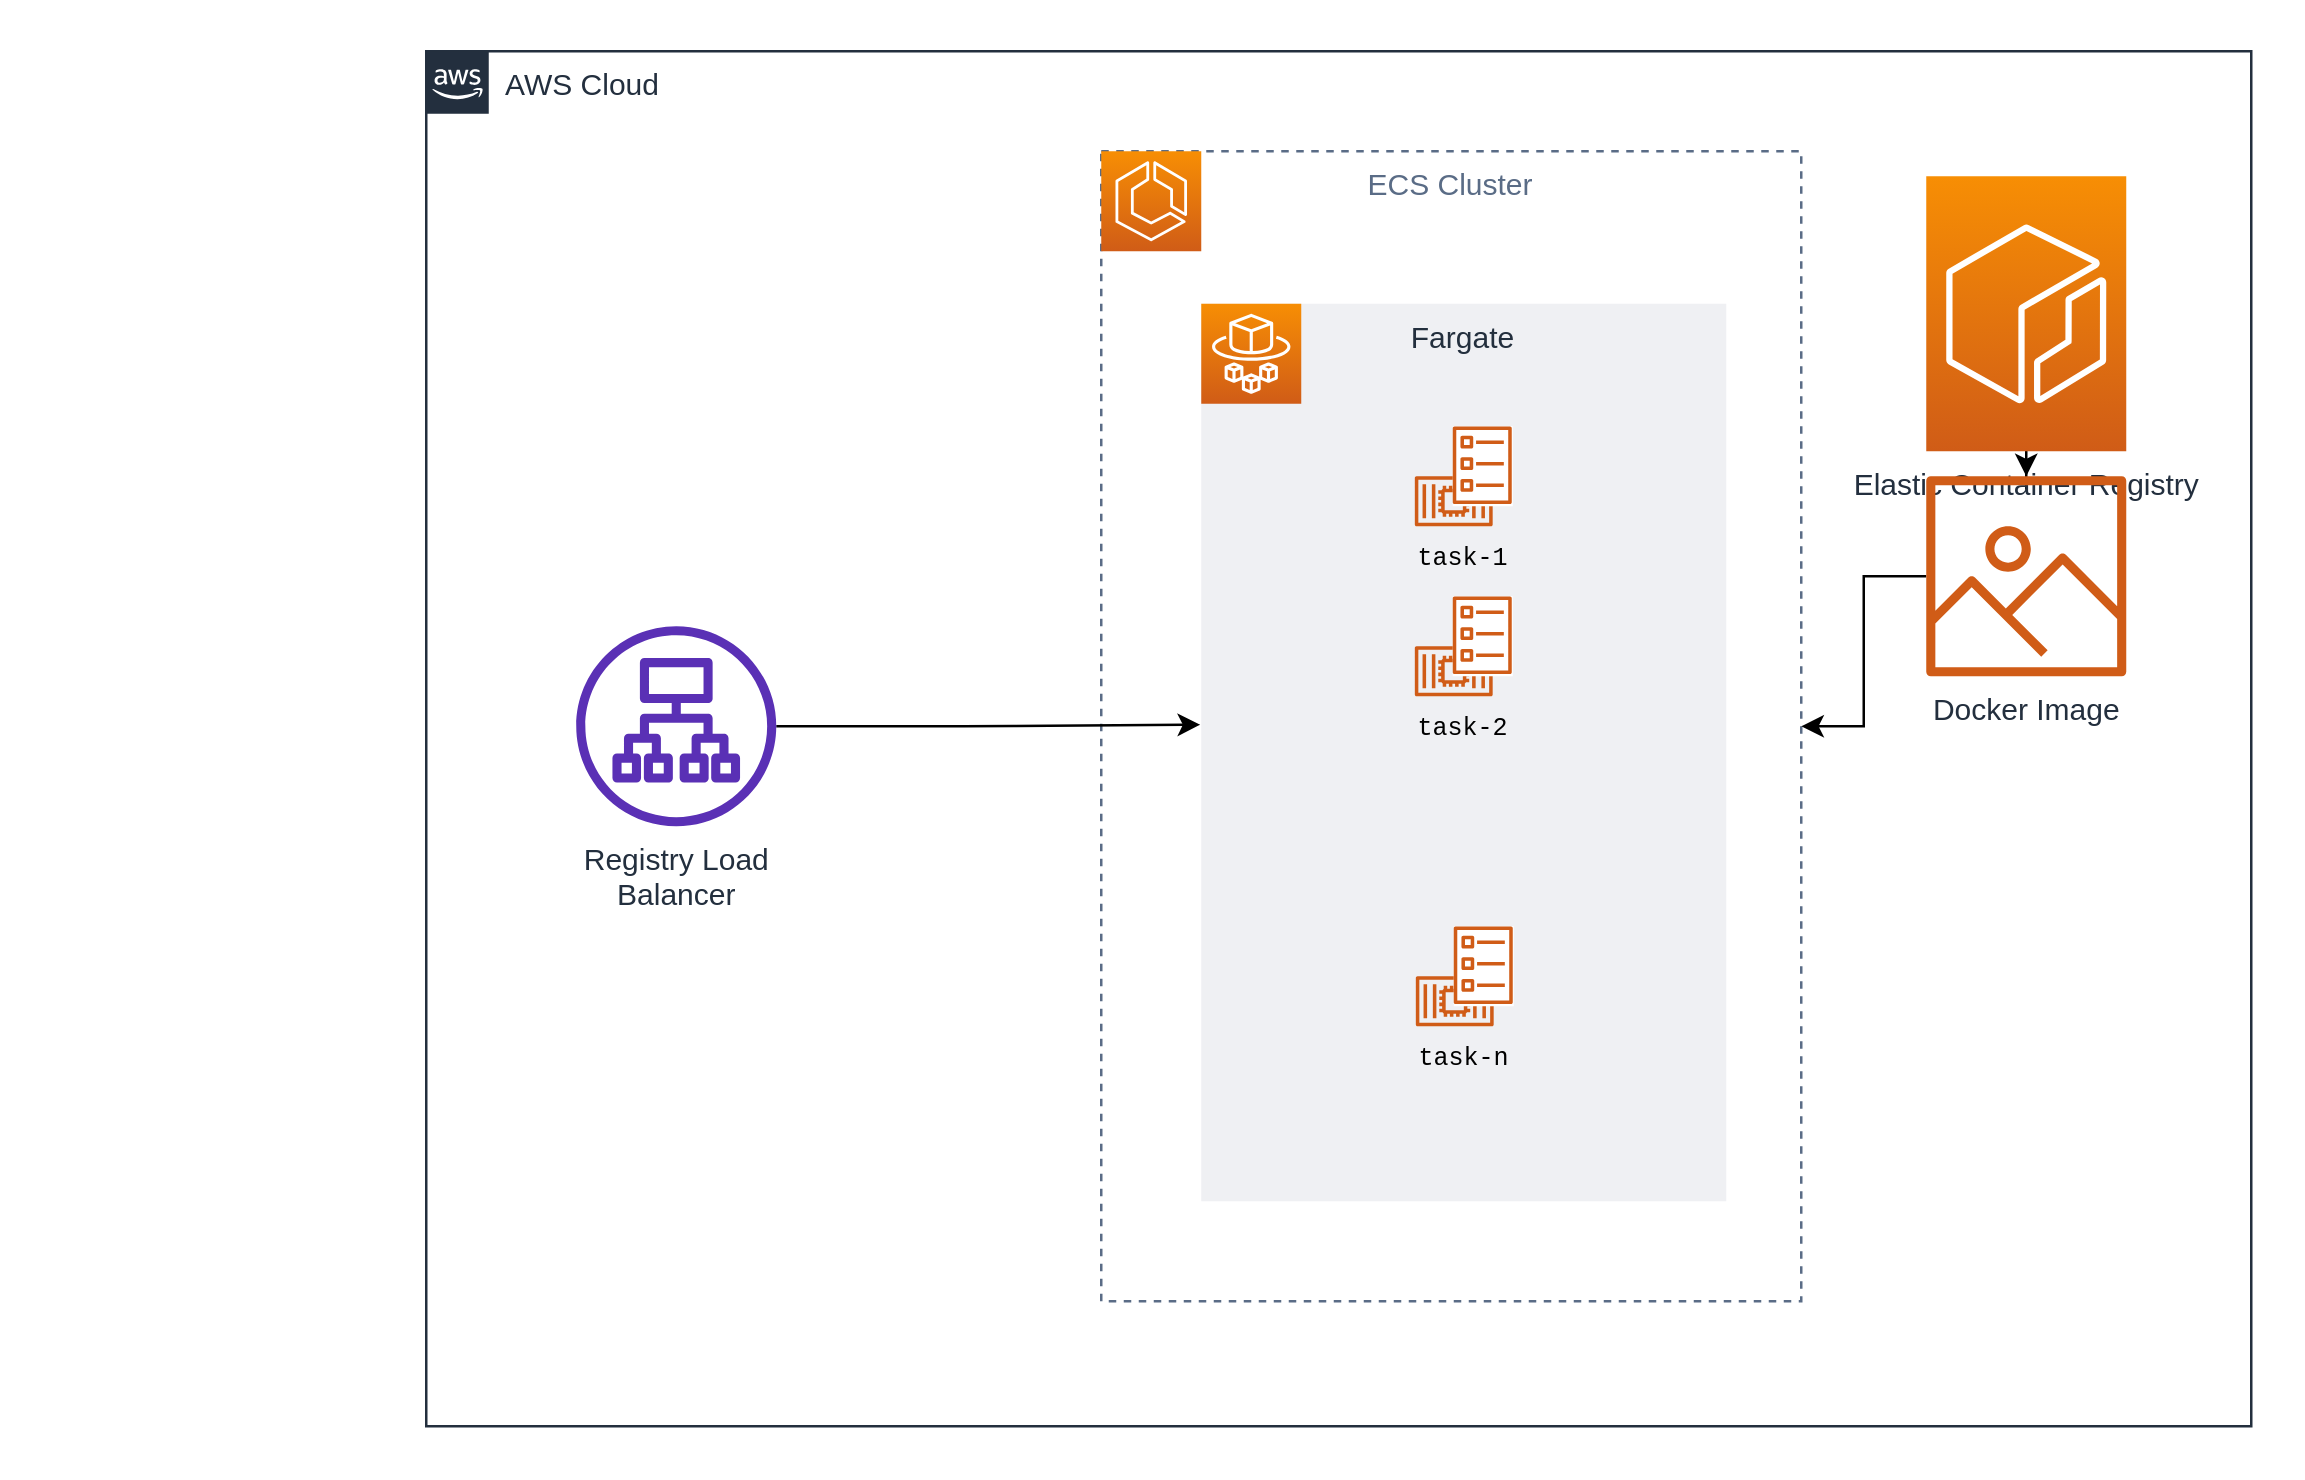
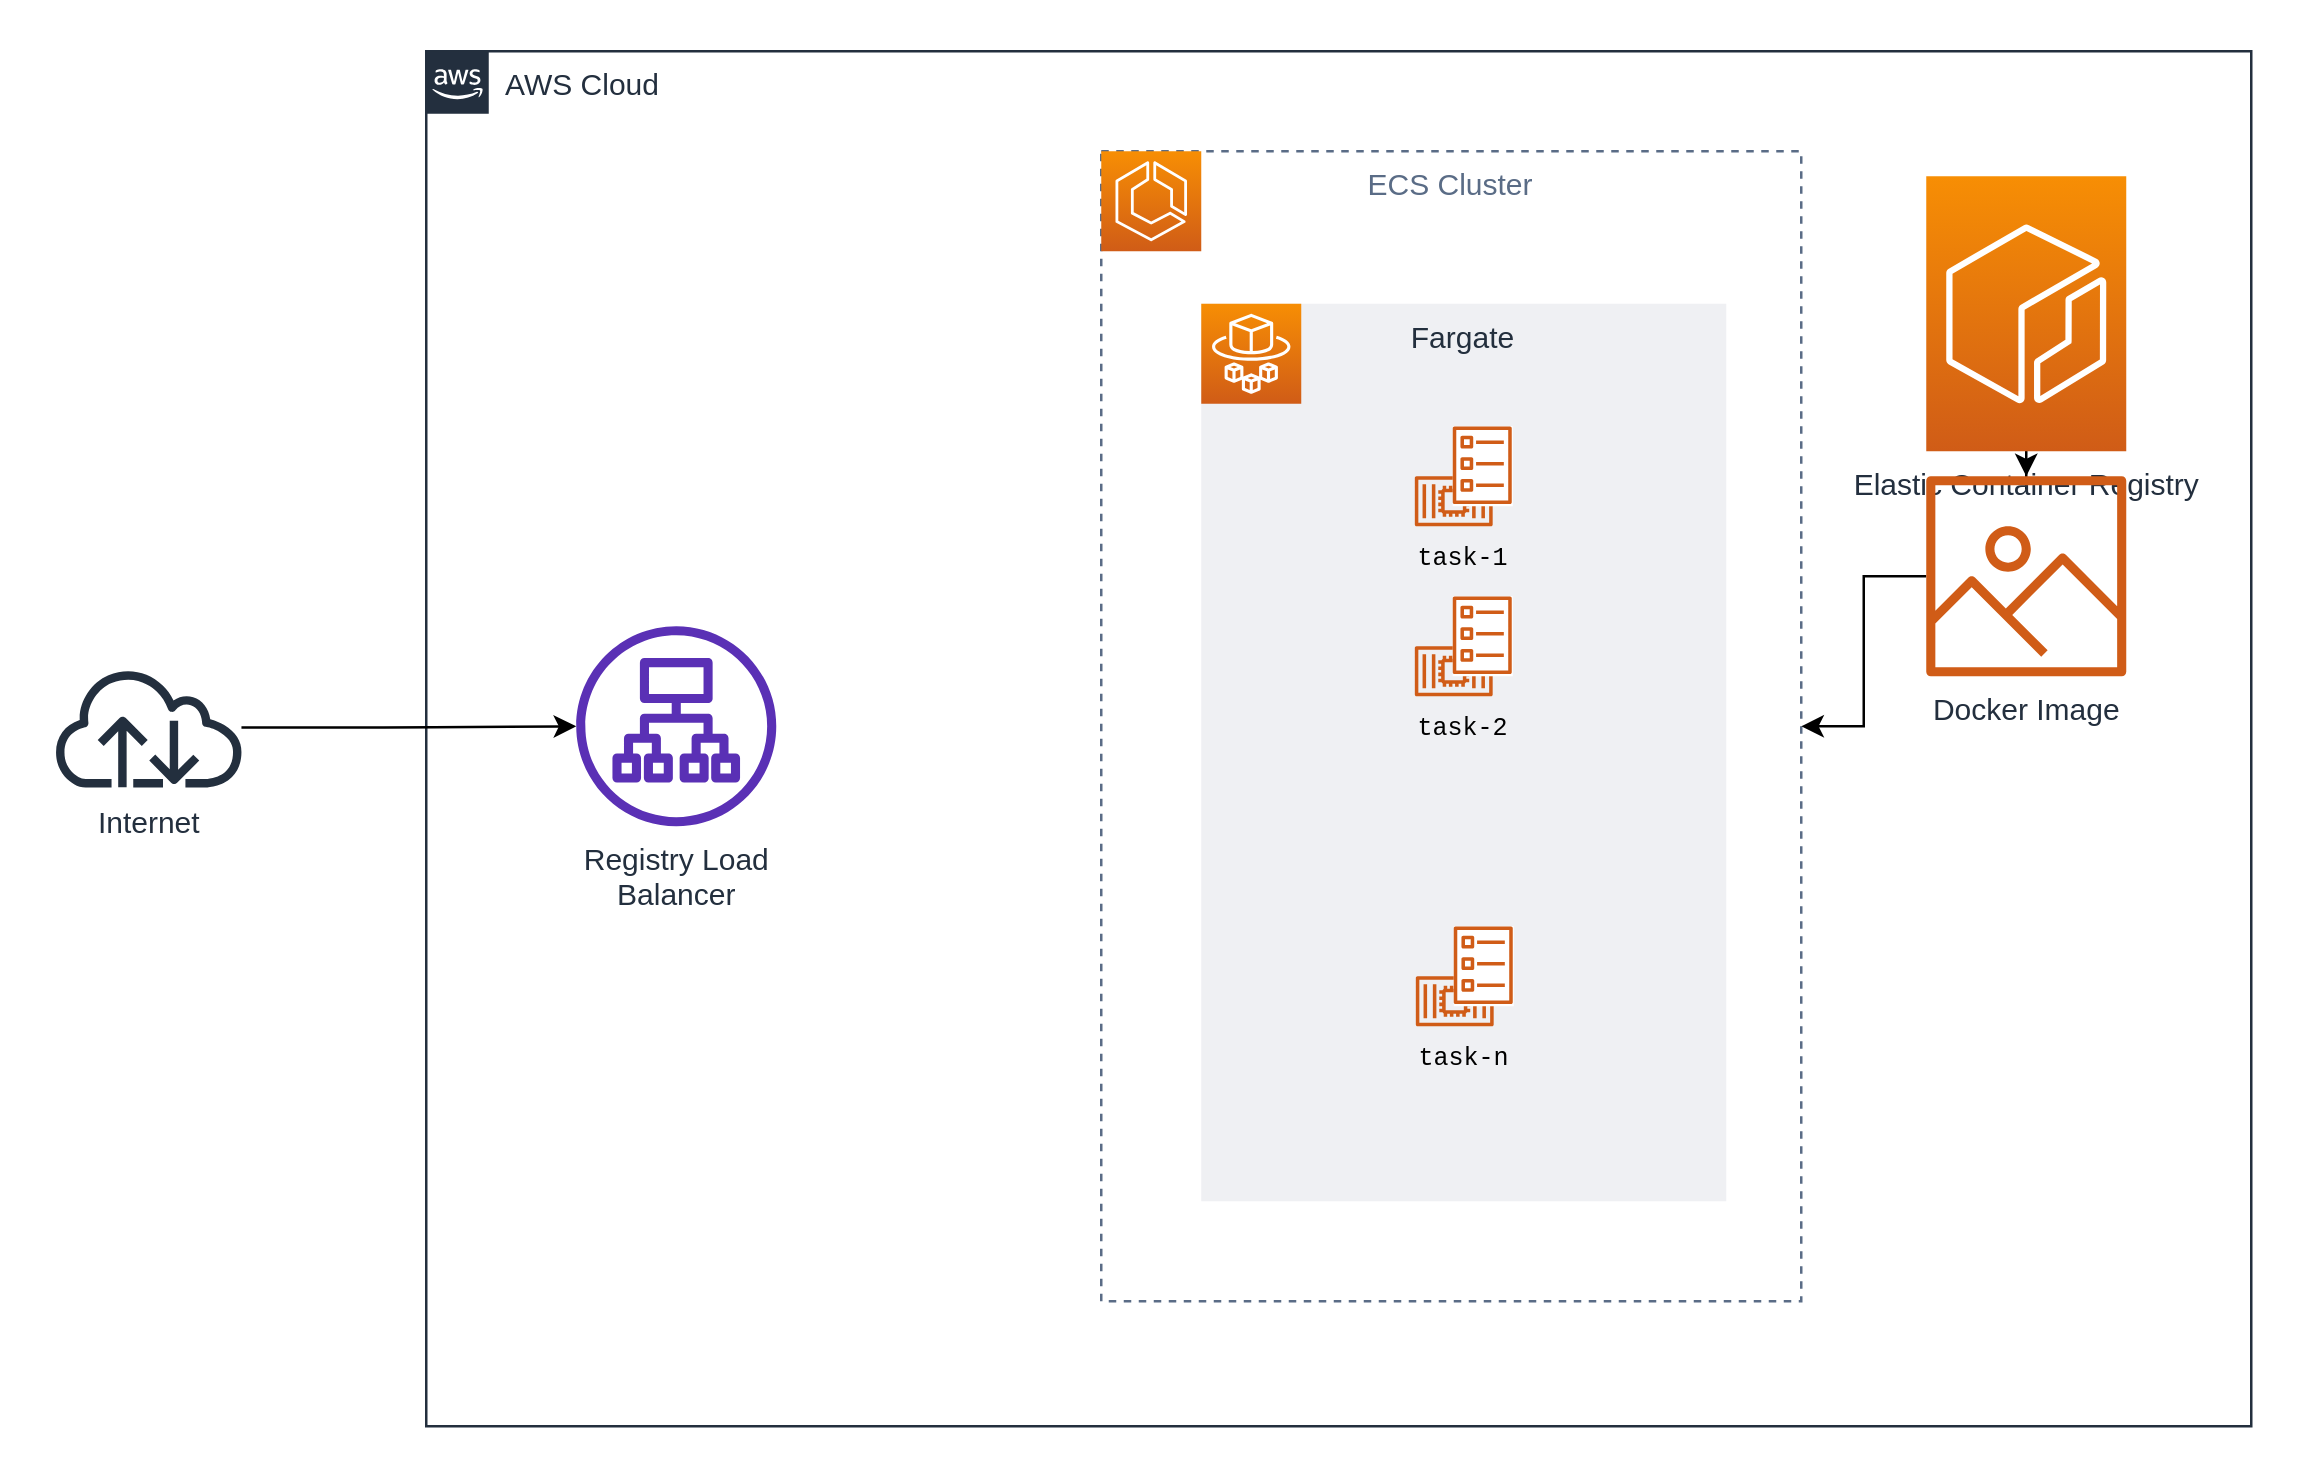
(980, 726) -> none
none -> (401, 727)
none -> (149, 728)
